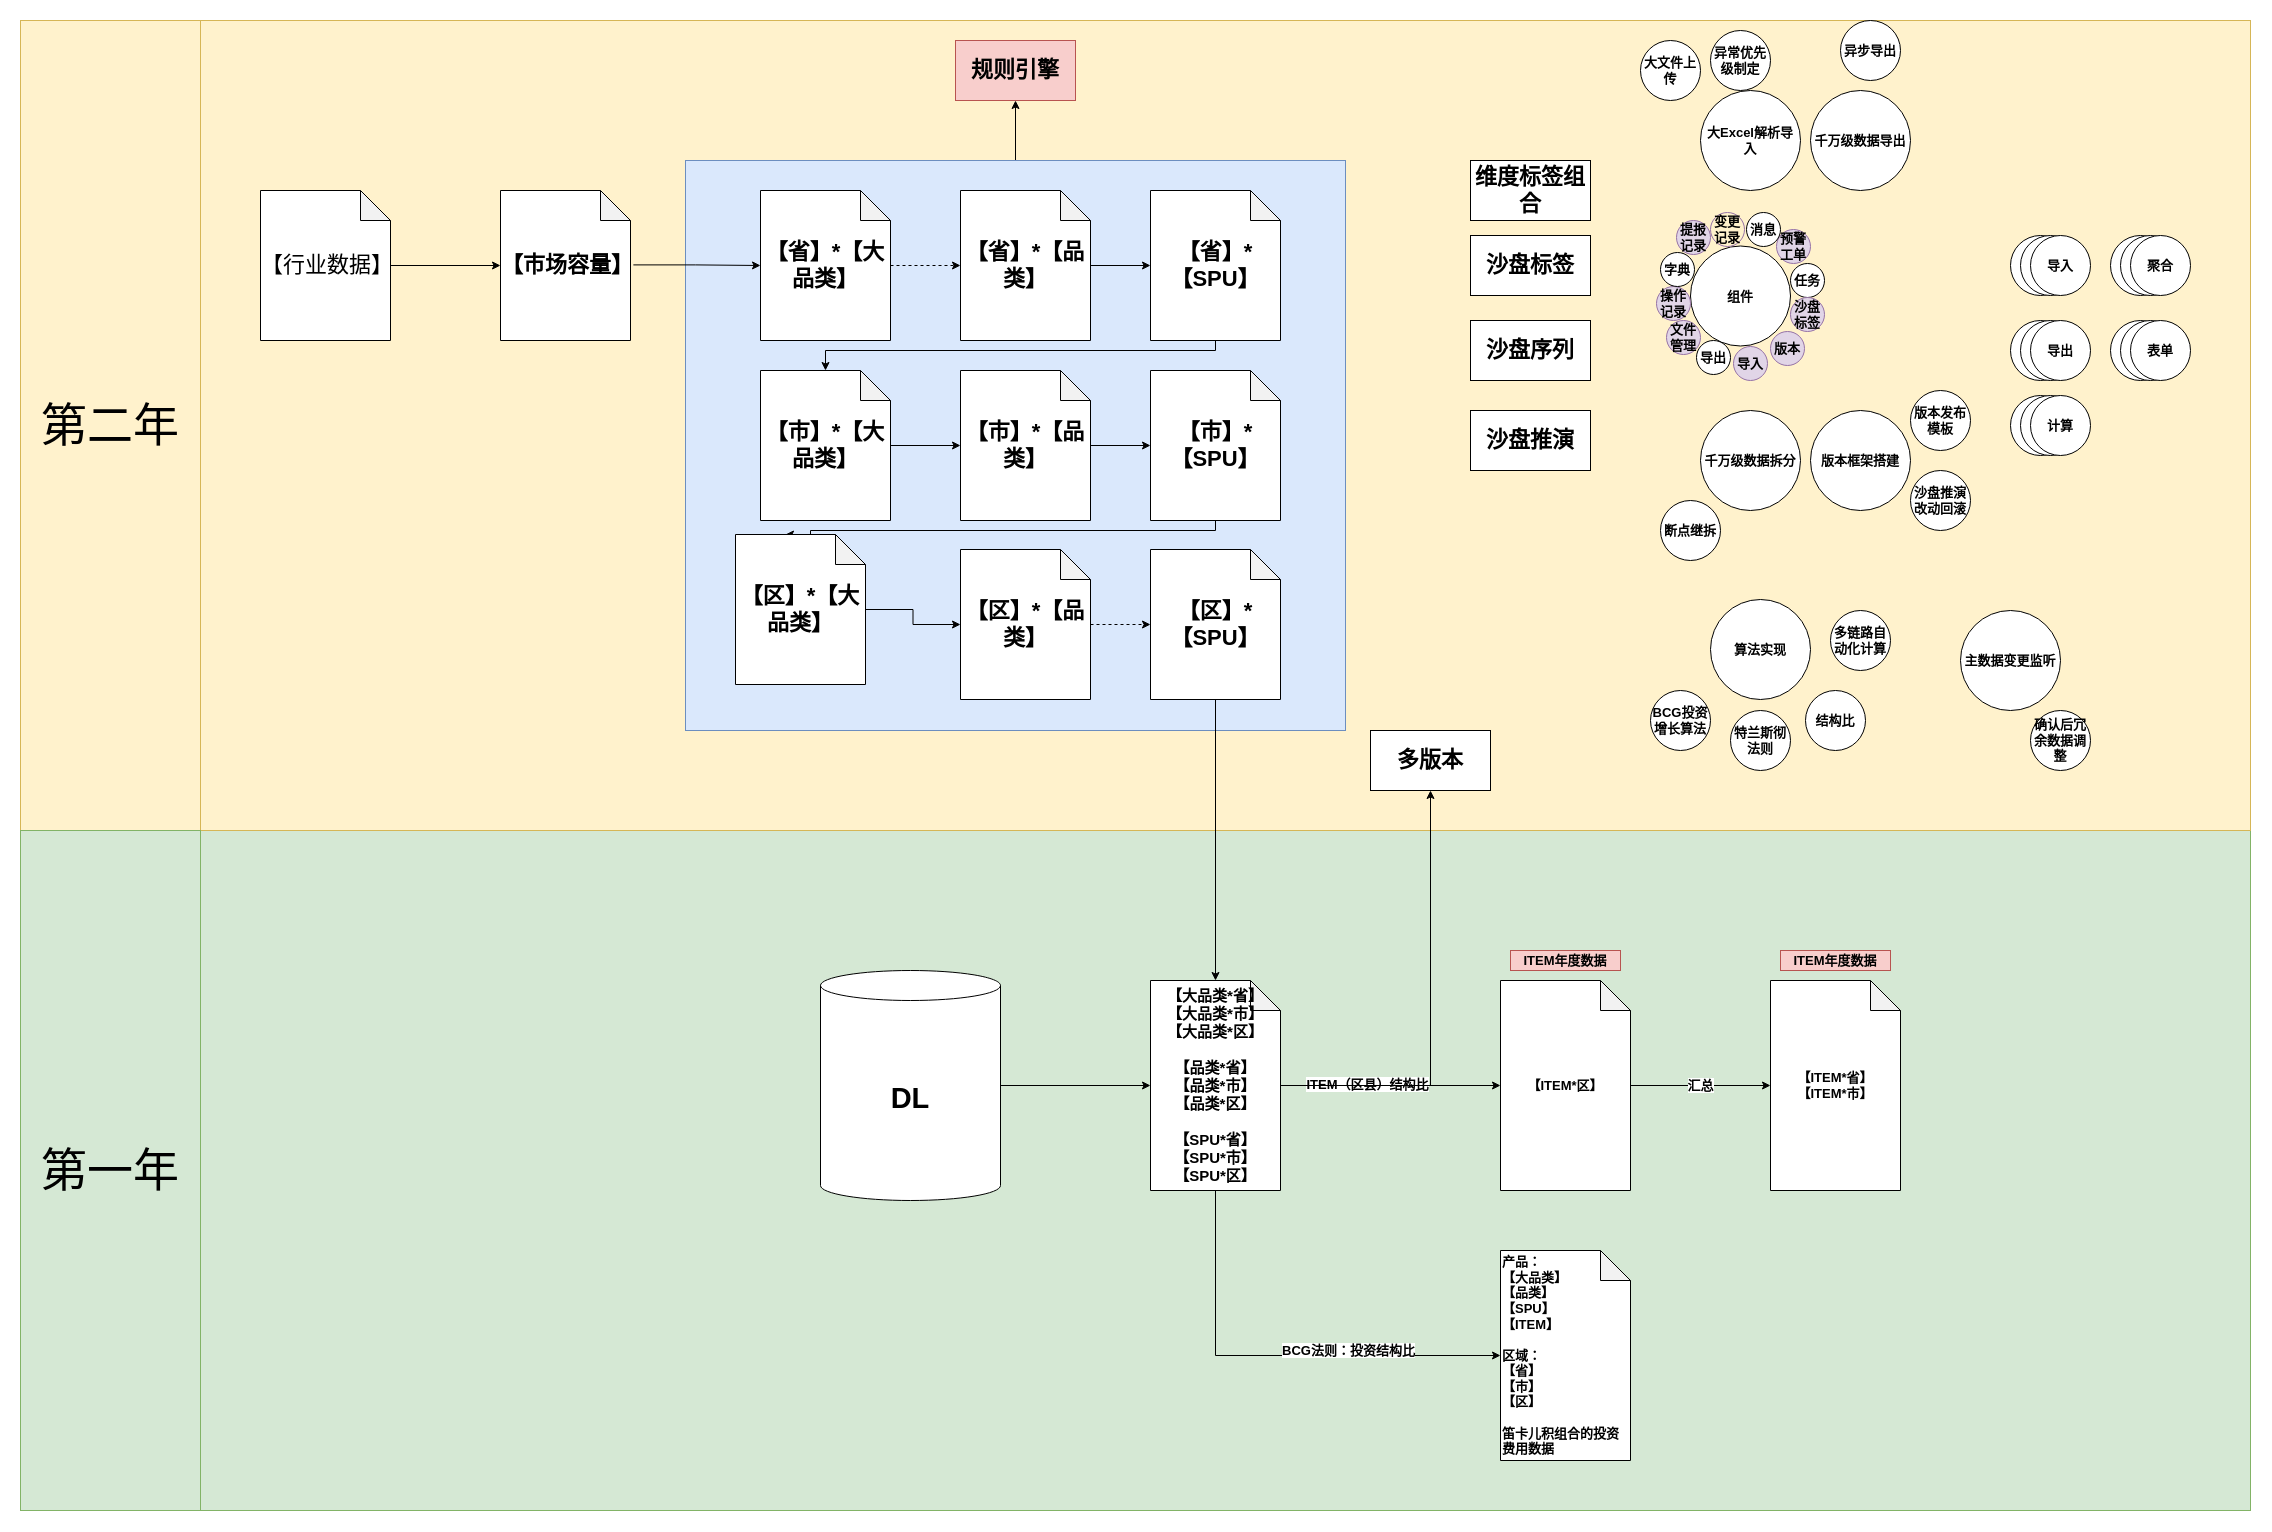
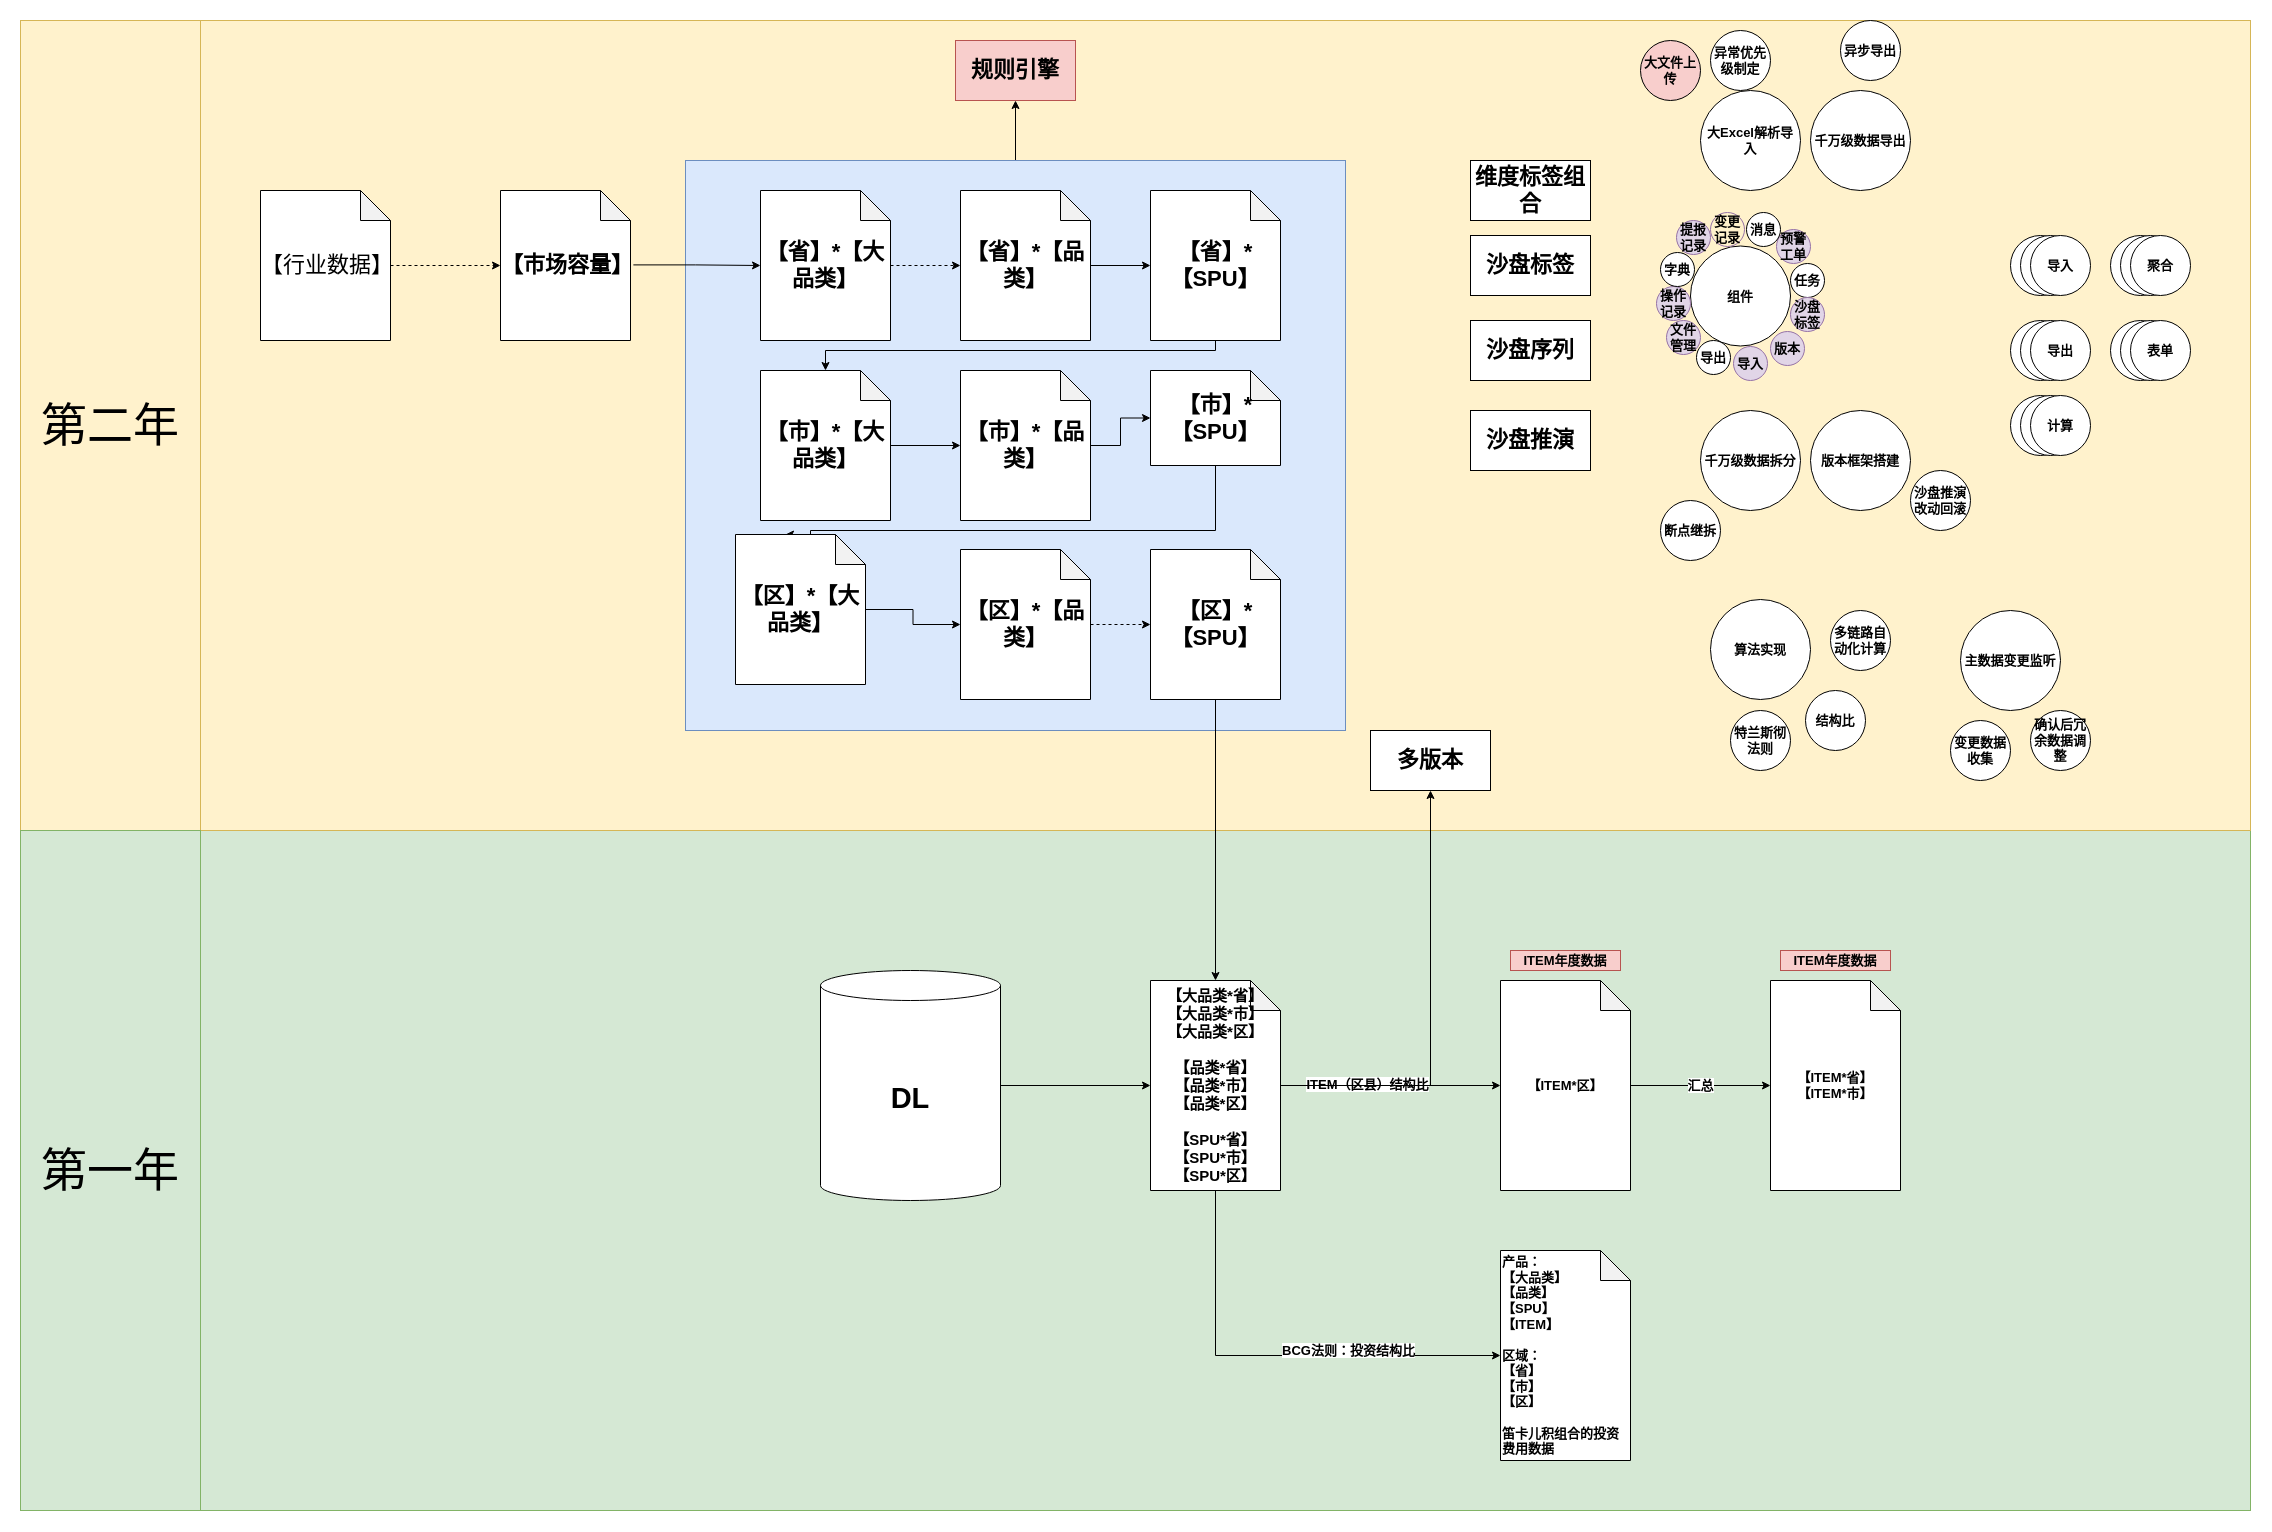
(1671, 71) -> (1671, 71)
(443, 266) -> (443, 266)
(1941, 421) -> none
(1216, 446) -> (1216, 418)
(1681, 721) -> none
none -> (1981, 751)
